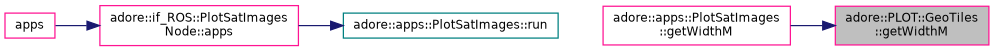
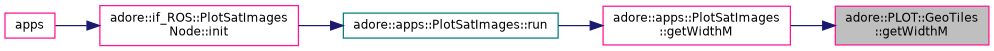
(199, 26) -> (199, 26)
none -> (574, 26)
